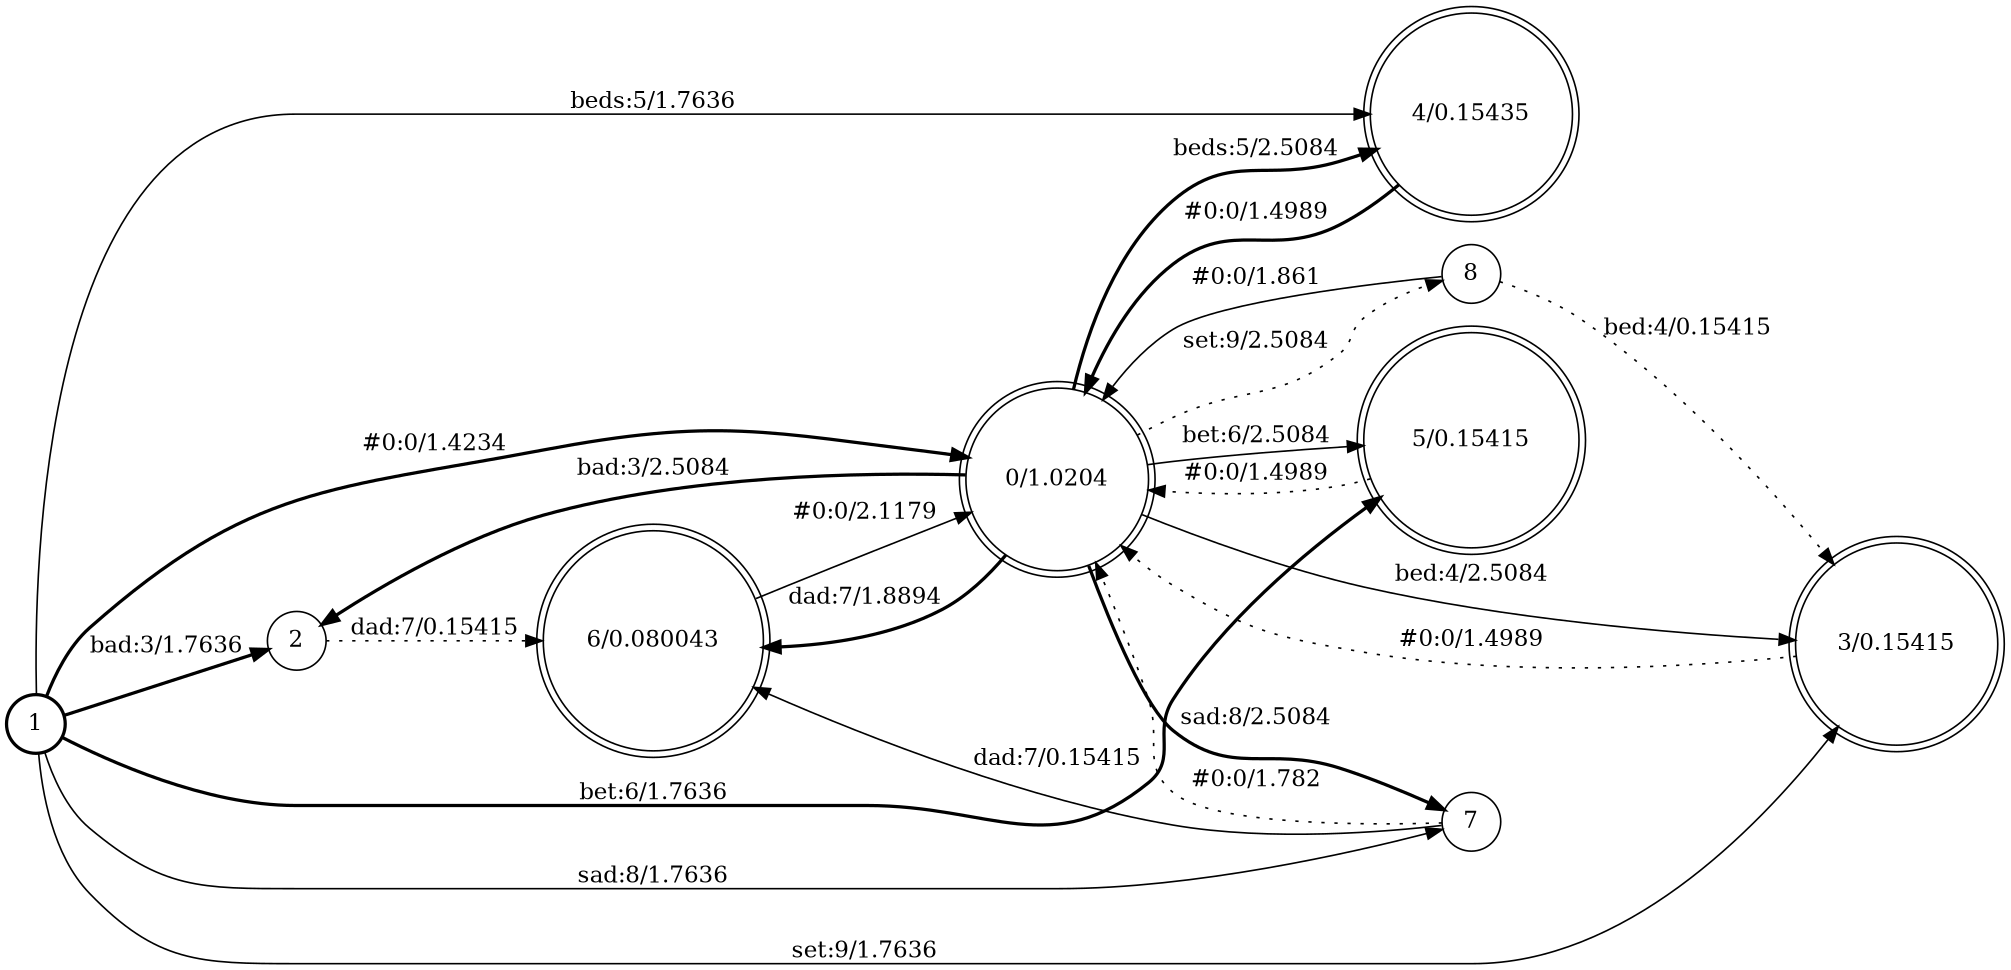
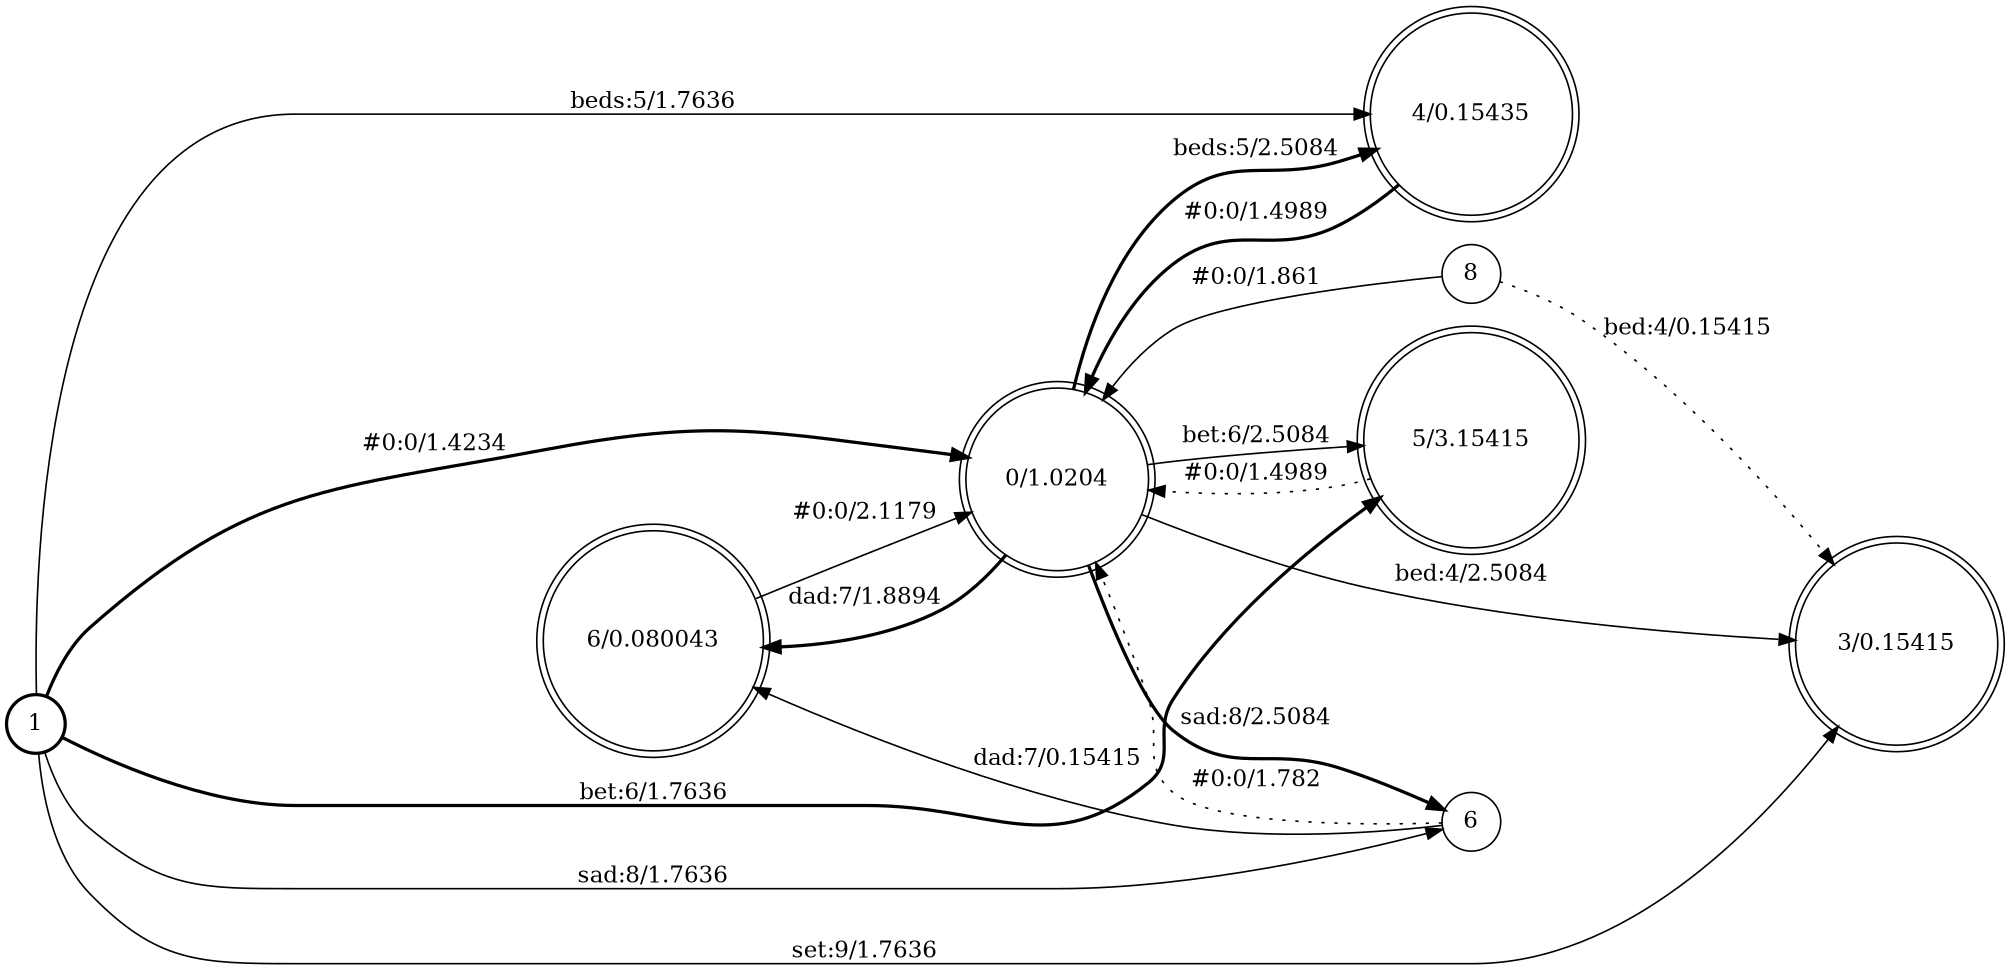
(1295, 381) -> none
(1471, 440) -> (1471, 440)
(297, 641) -> none
(1453, 663) -> none
(1471, 822) -> (1471, 822)
